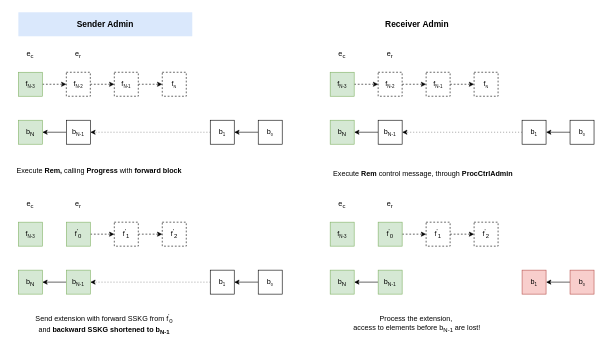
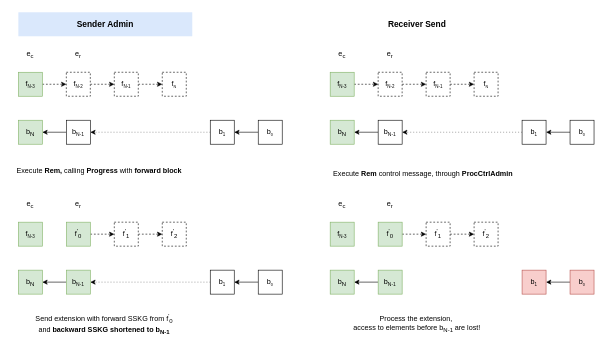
(417, 24) -> (417, 24)
